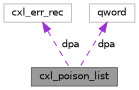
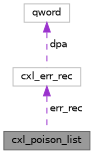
(70, 45) -> (65, 109)
(91, 49) -> (47, 50)
